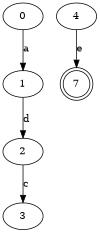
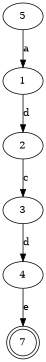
(23, 16) -> (23, 16)
none -> (23, 239)
